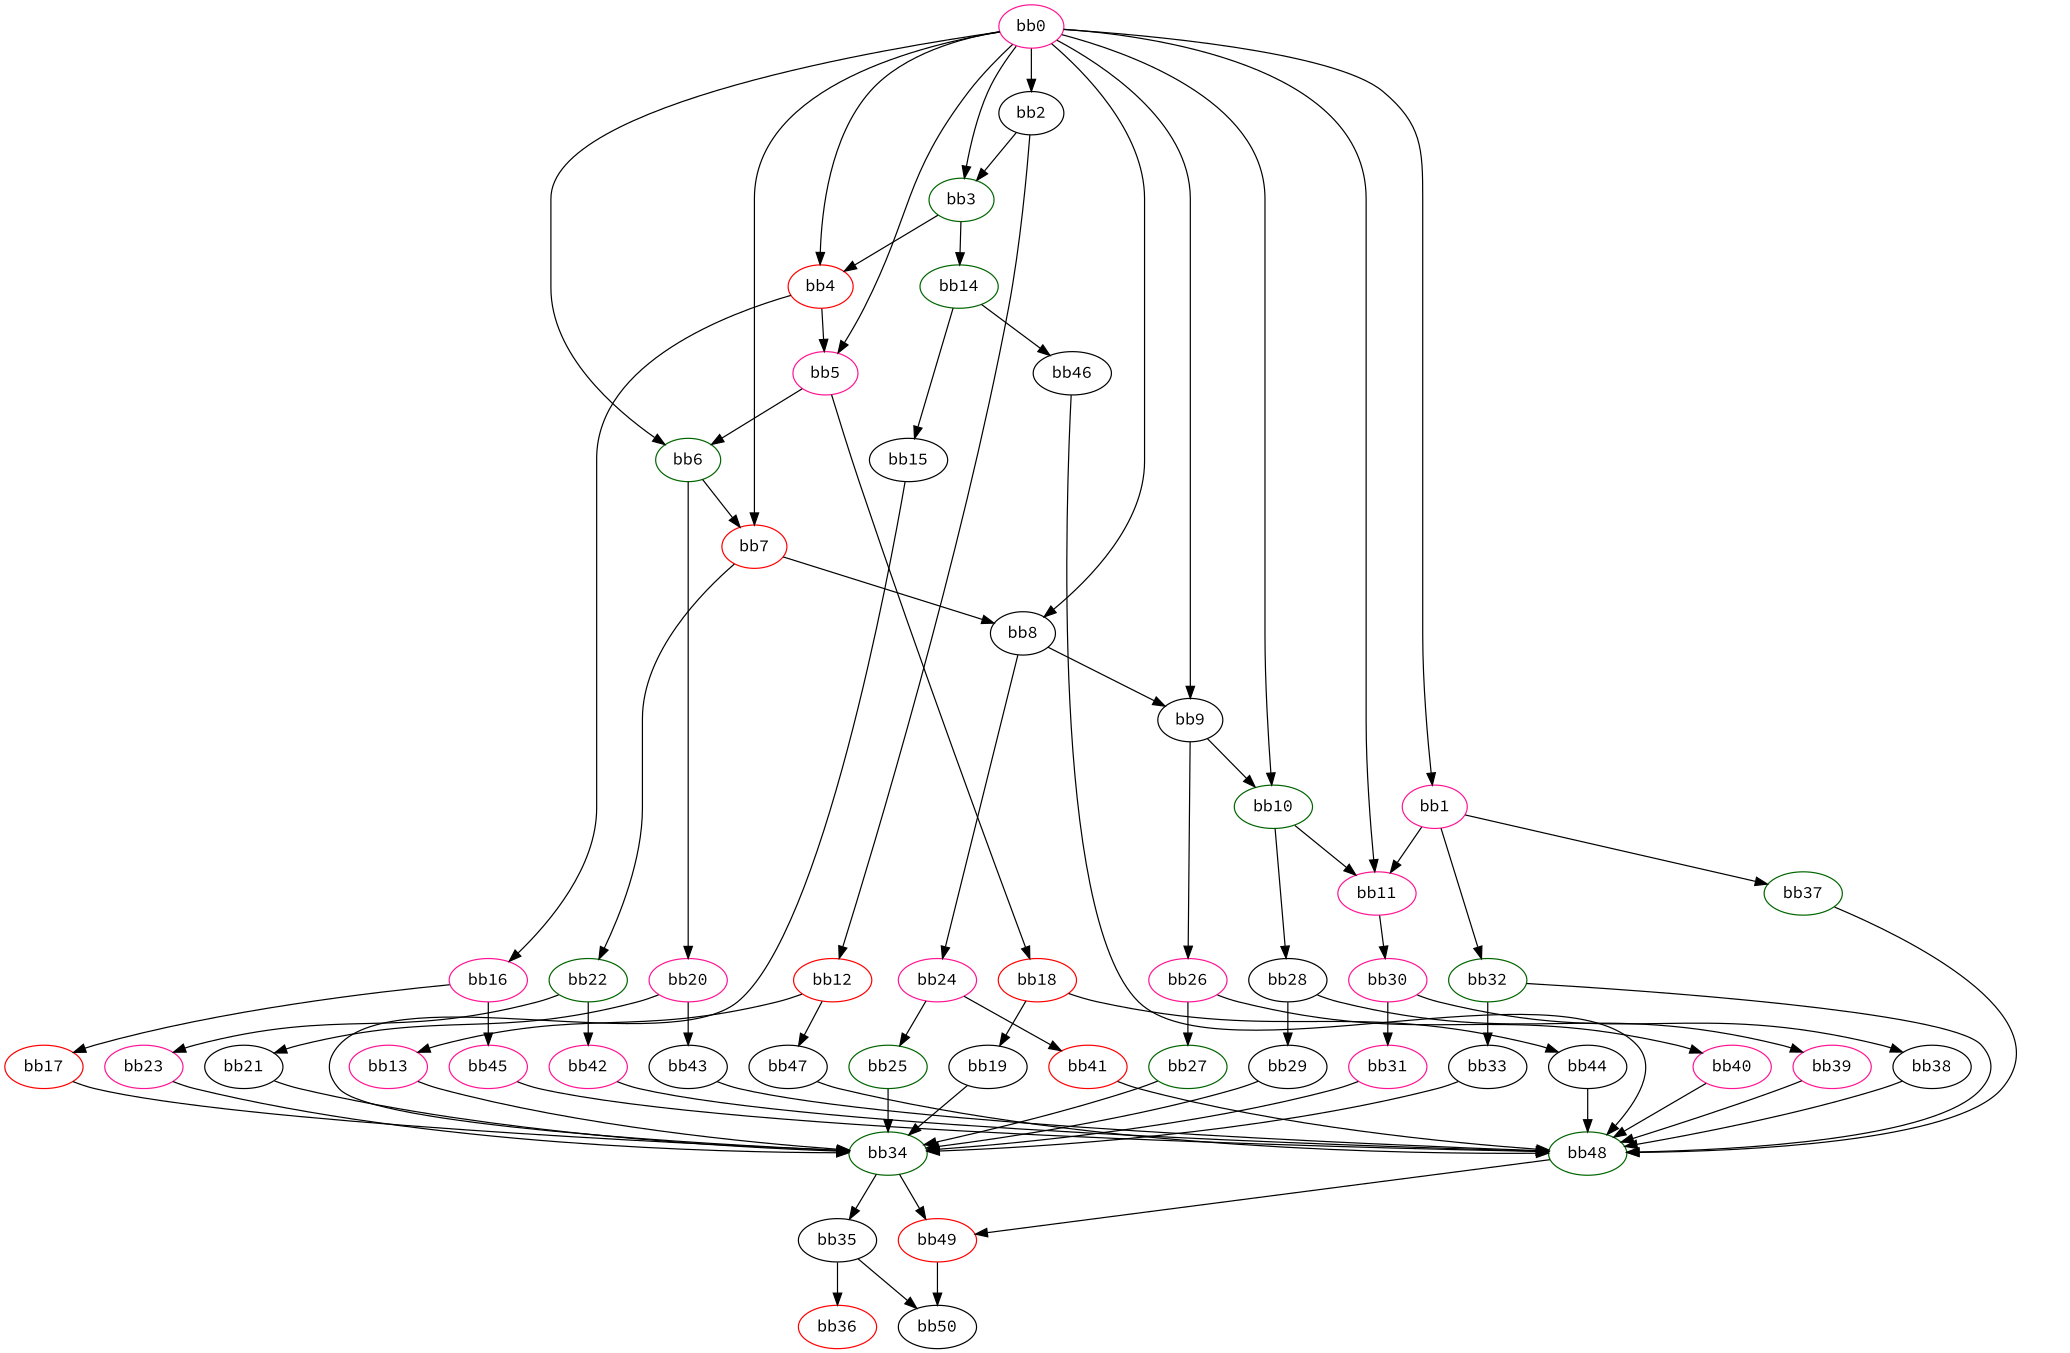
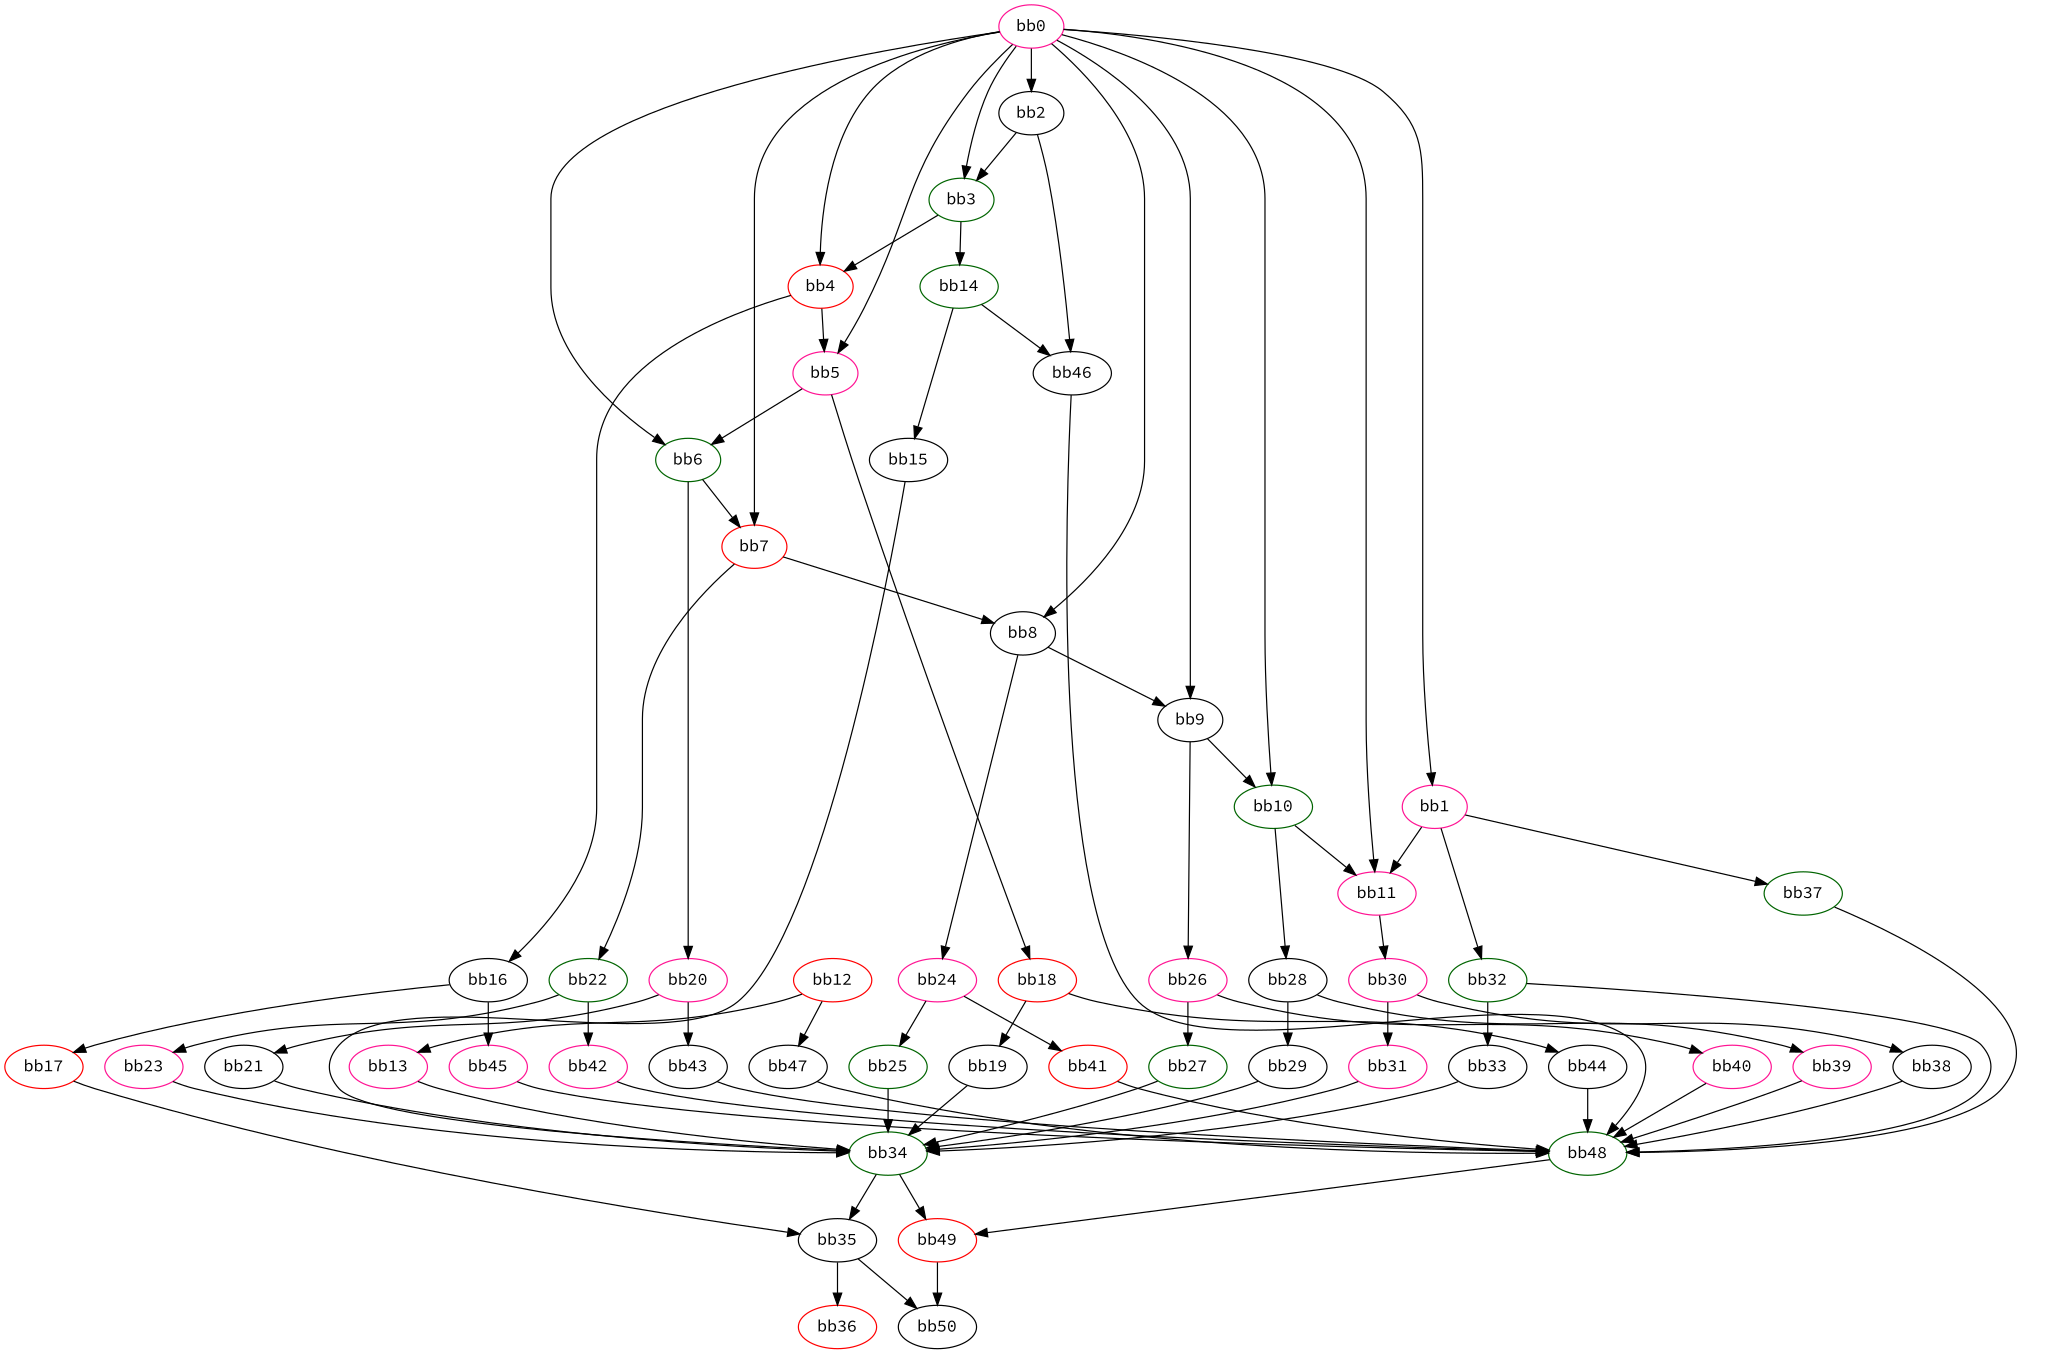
(956, 545) -> (1058, 237)
(488, 980) -> (488, 980)
(281, 1115) -> (428, 1170)
